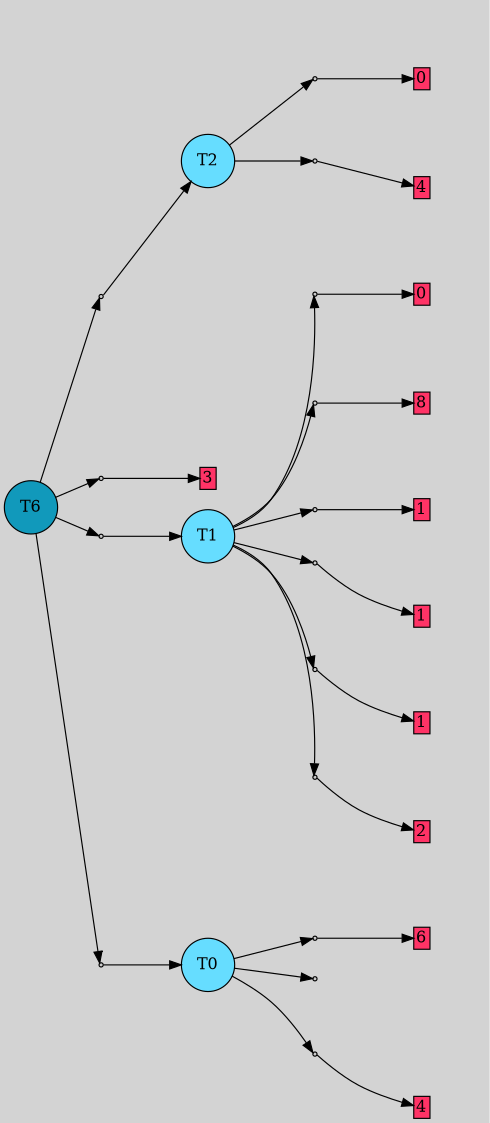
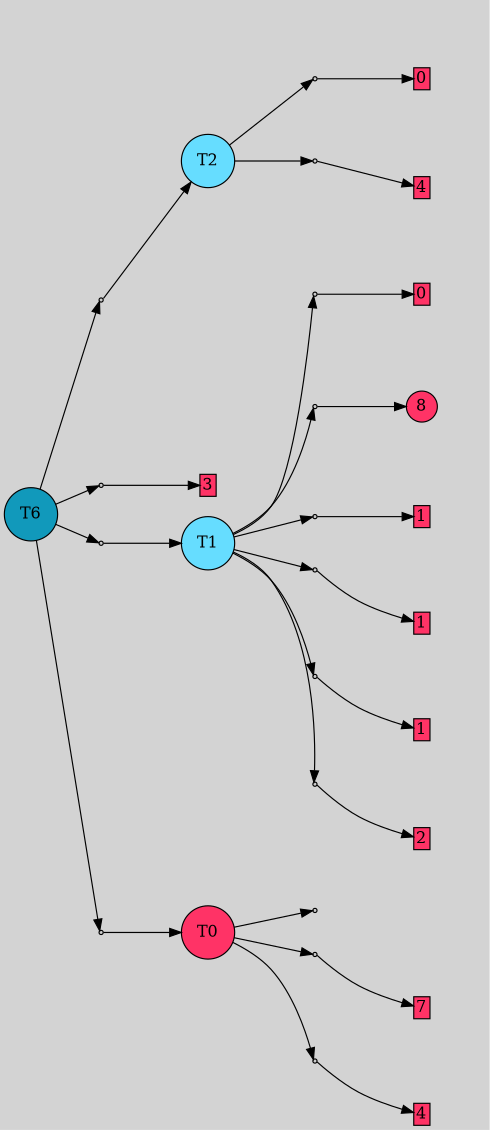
(422, 403) -> (422, 407)
(422, 938) -> none
(208, 965) -> (208, 932)
none -> (422, 1008)
